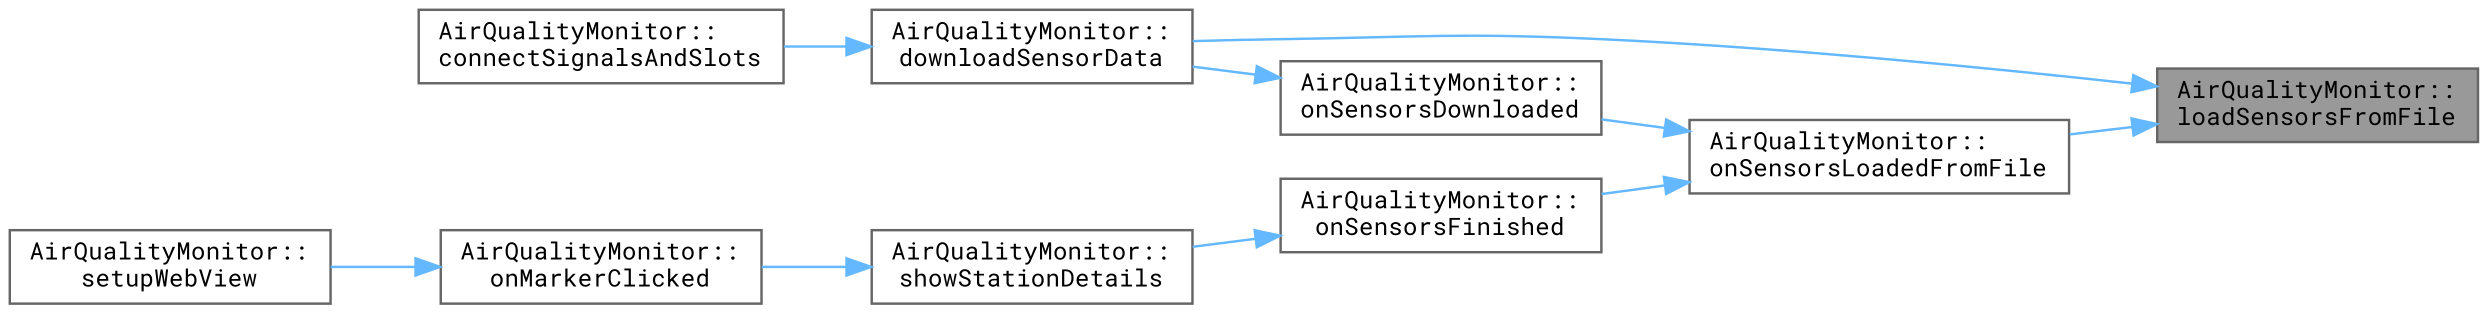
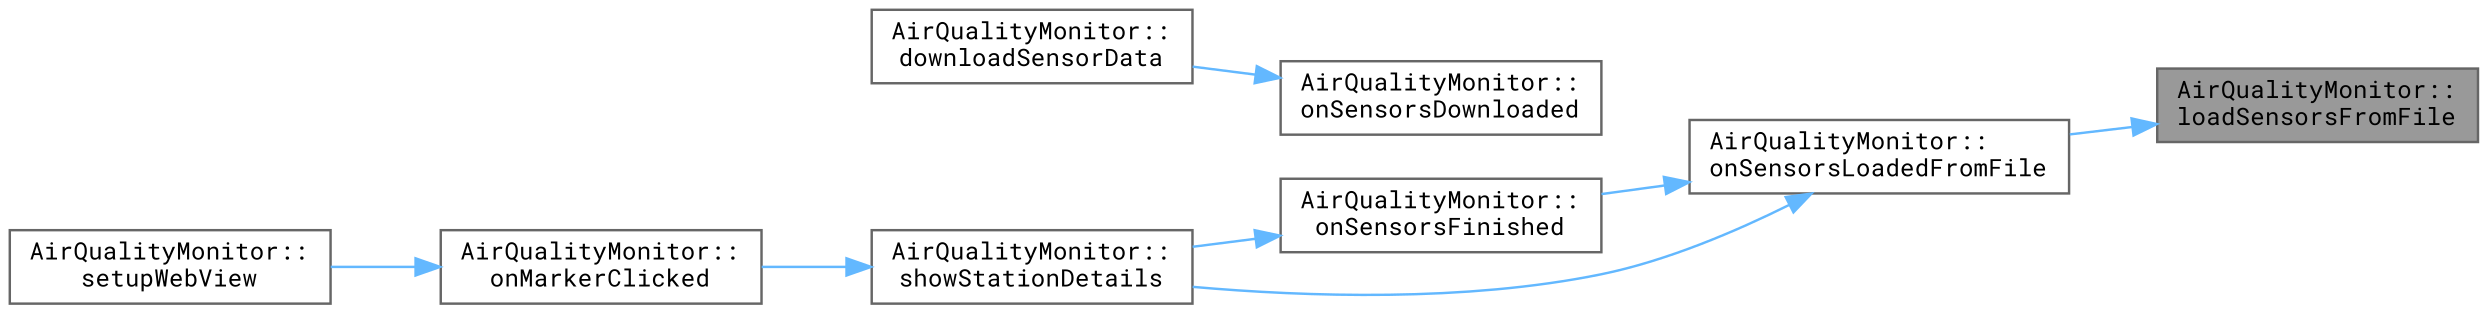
(1663, 42) -> none
(601, 47) -> none
(1633, 124) -> (1498, 289)
